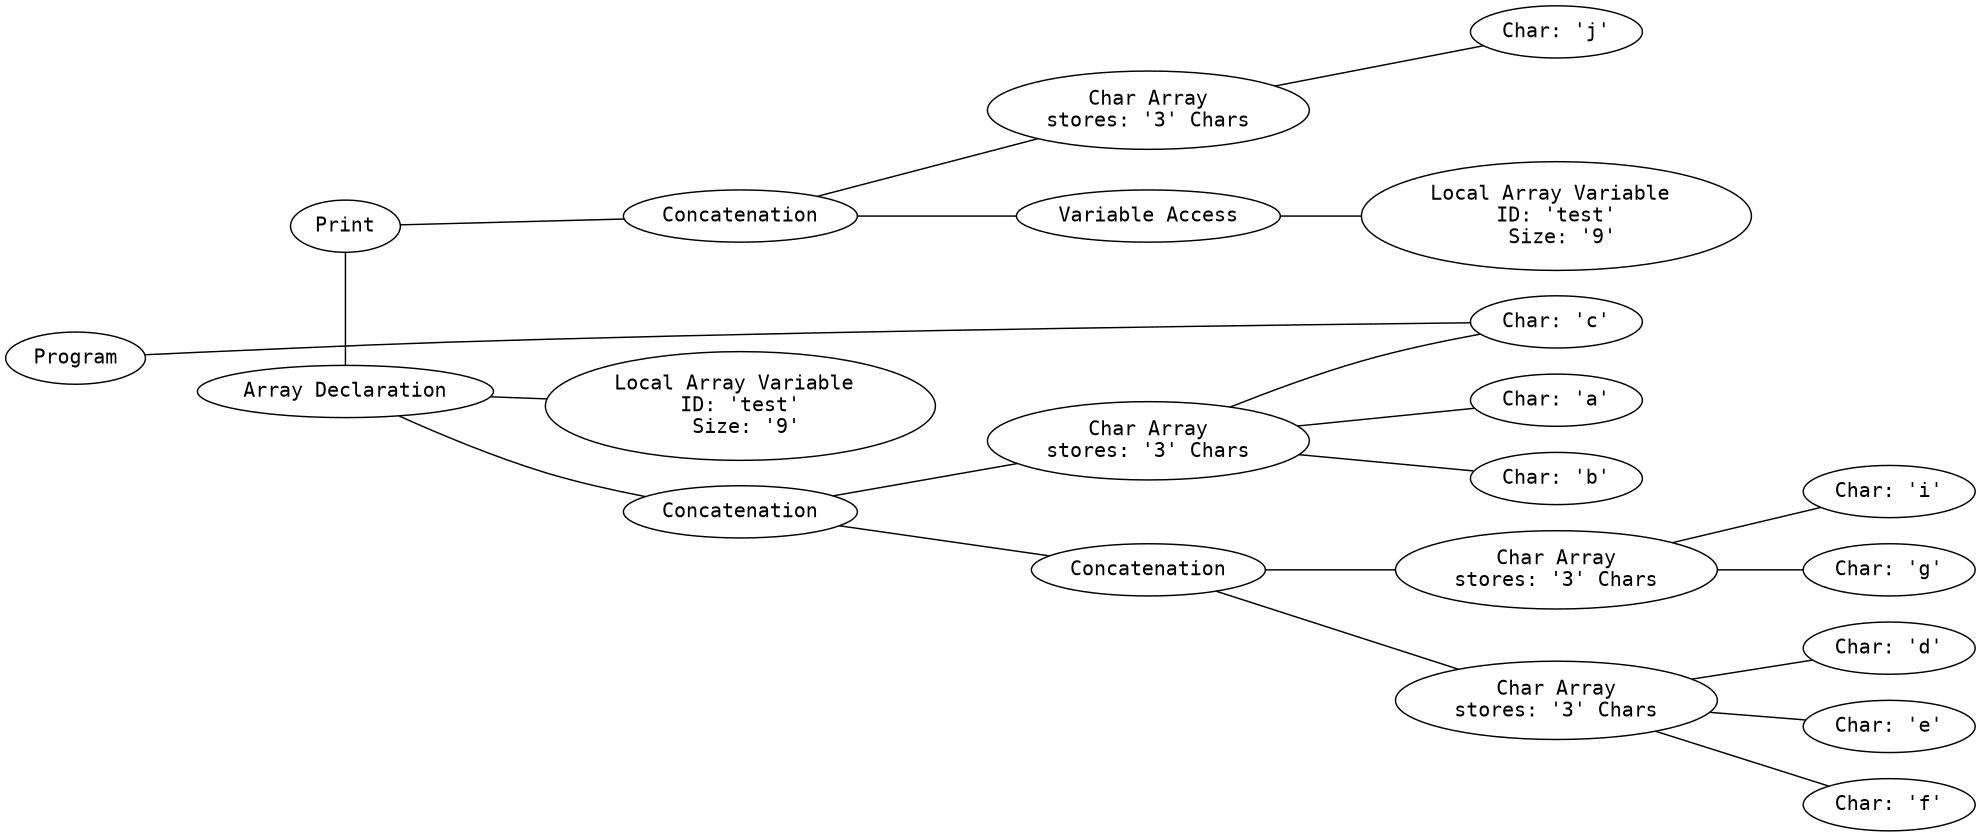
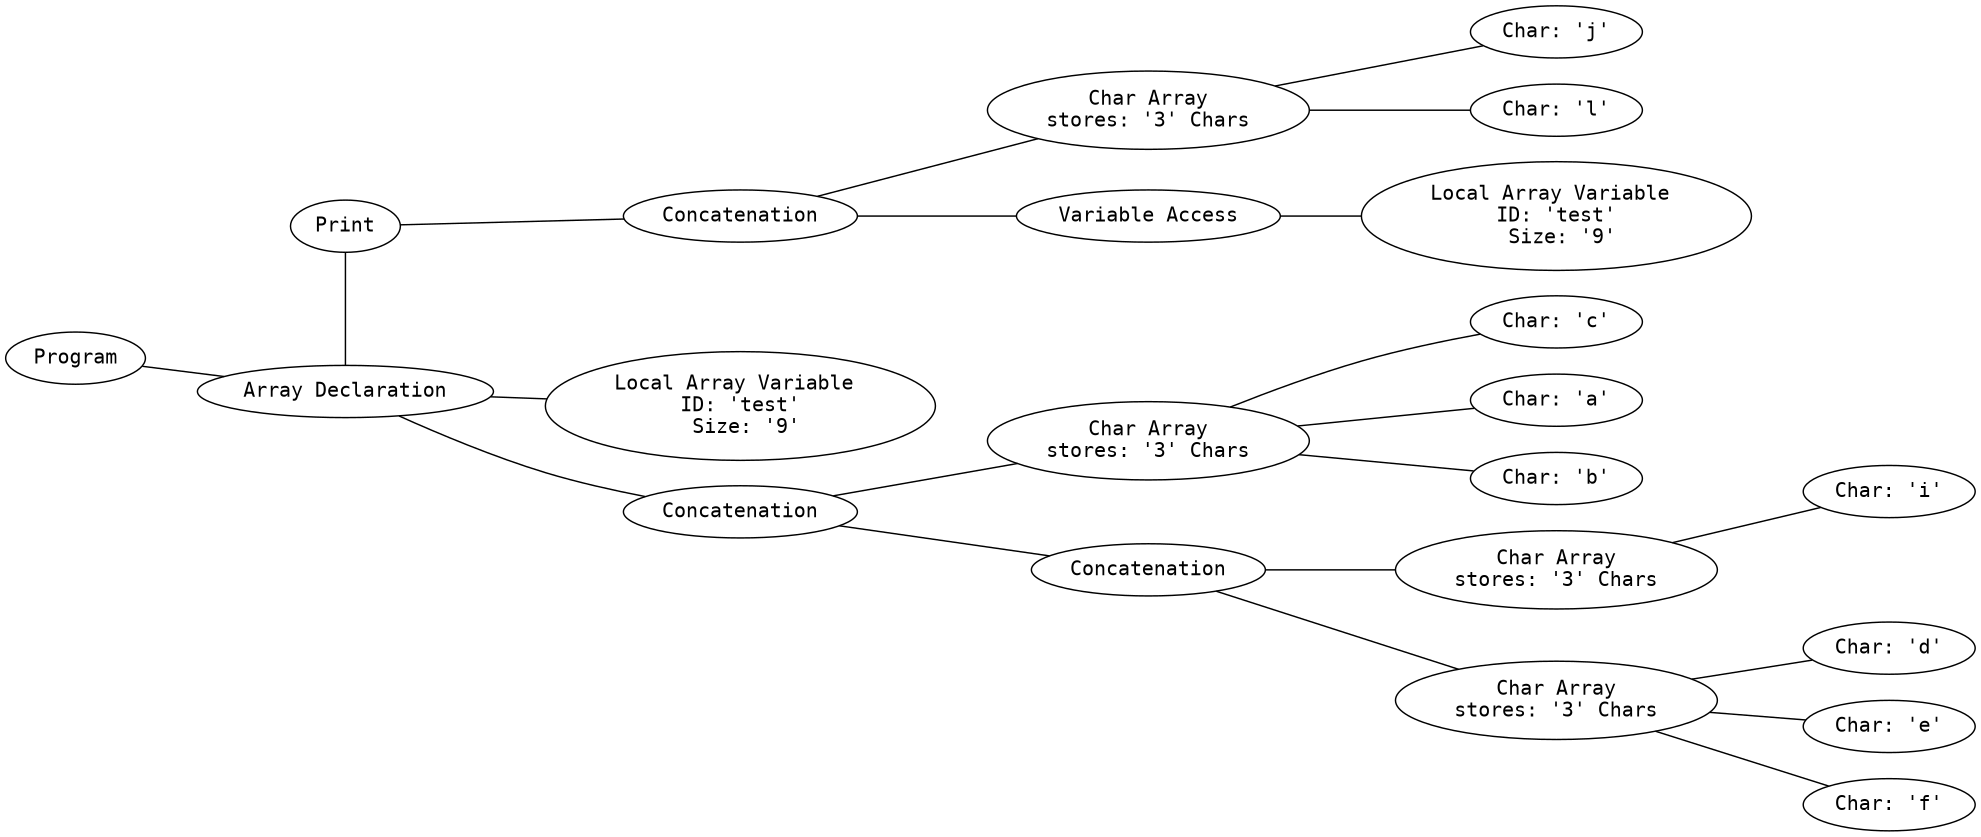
none -> (1556, 110)
(808, 333) -> (183, 371)
(1889, 570) -> none
